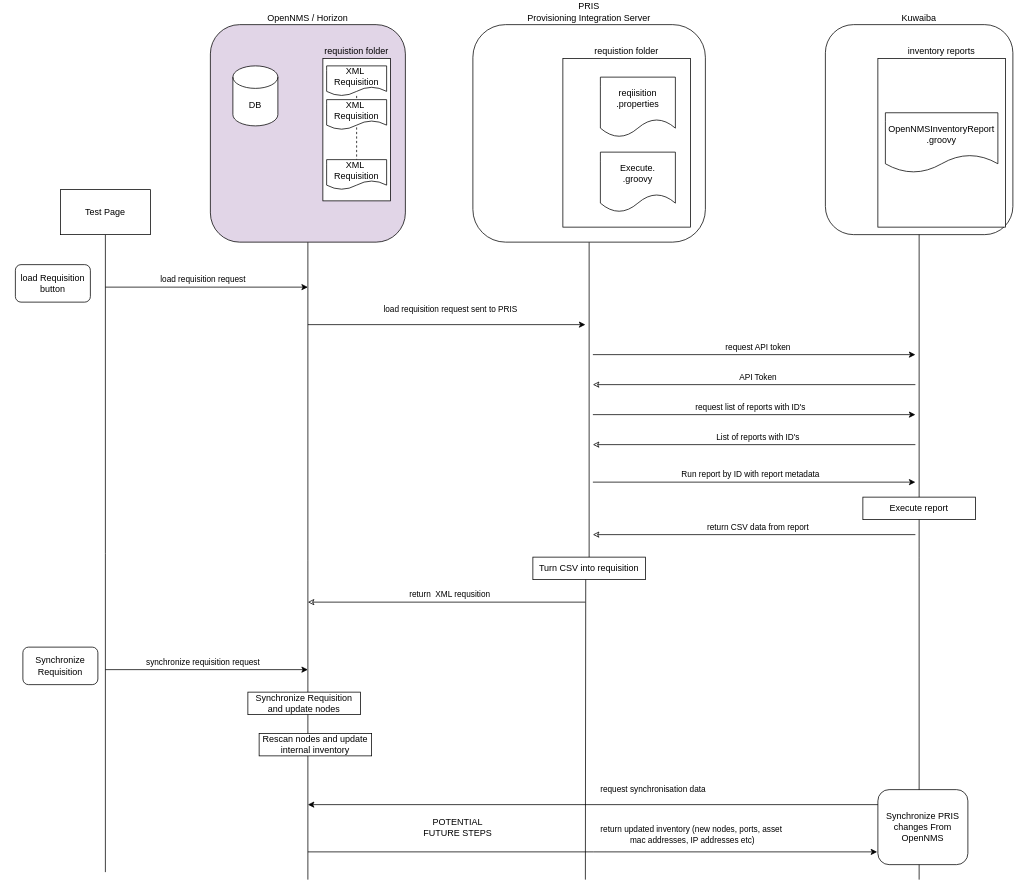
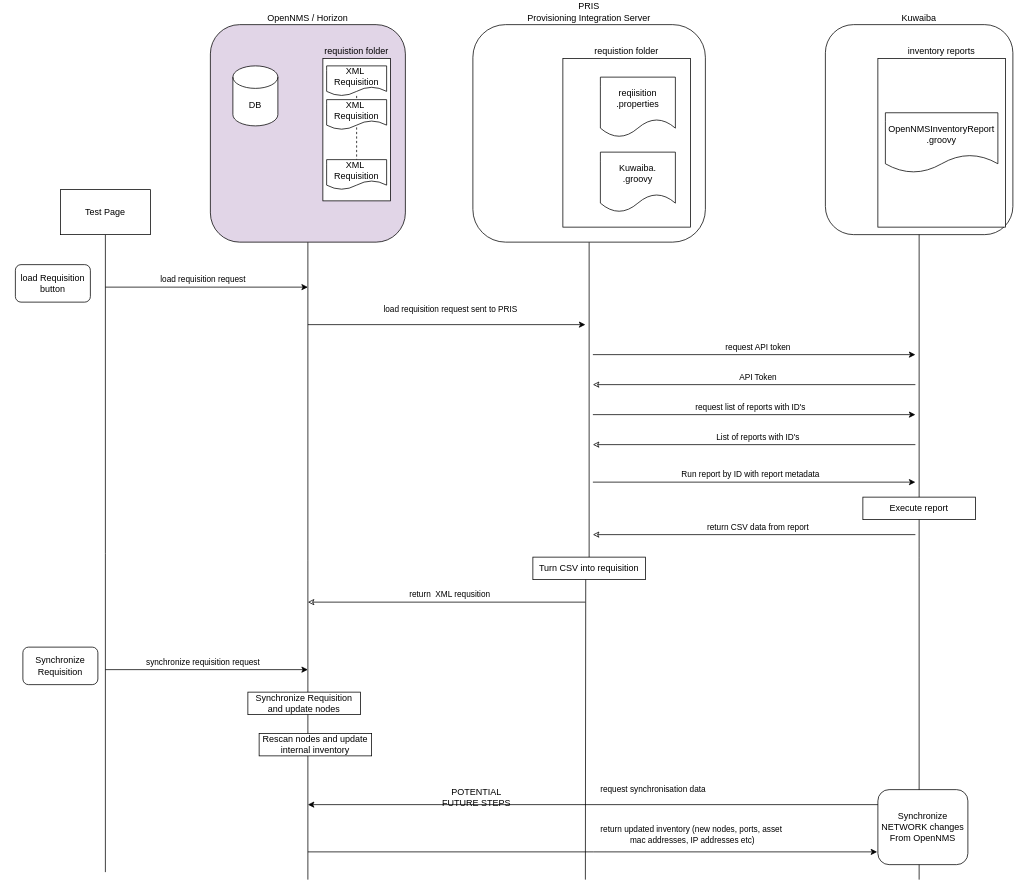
(638, 173) -> (638, 173)
(458, 827) -> (477, 797)
(923, 827) -> (923, 827)
